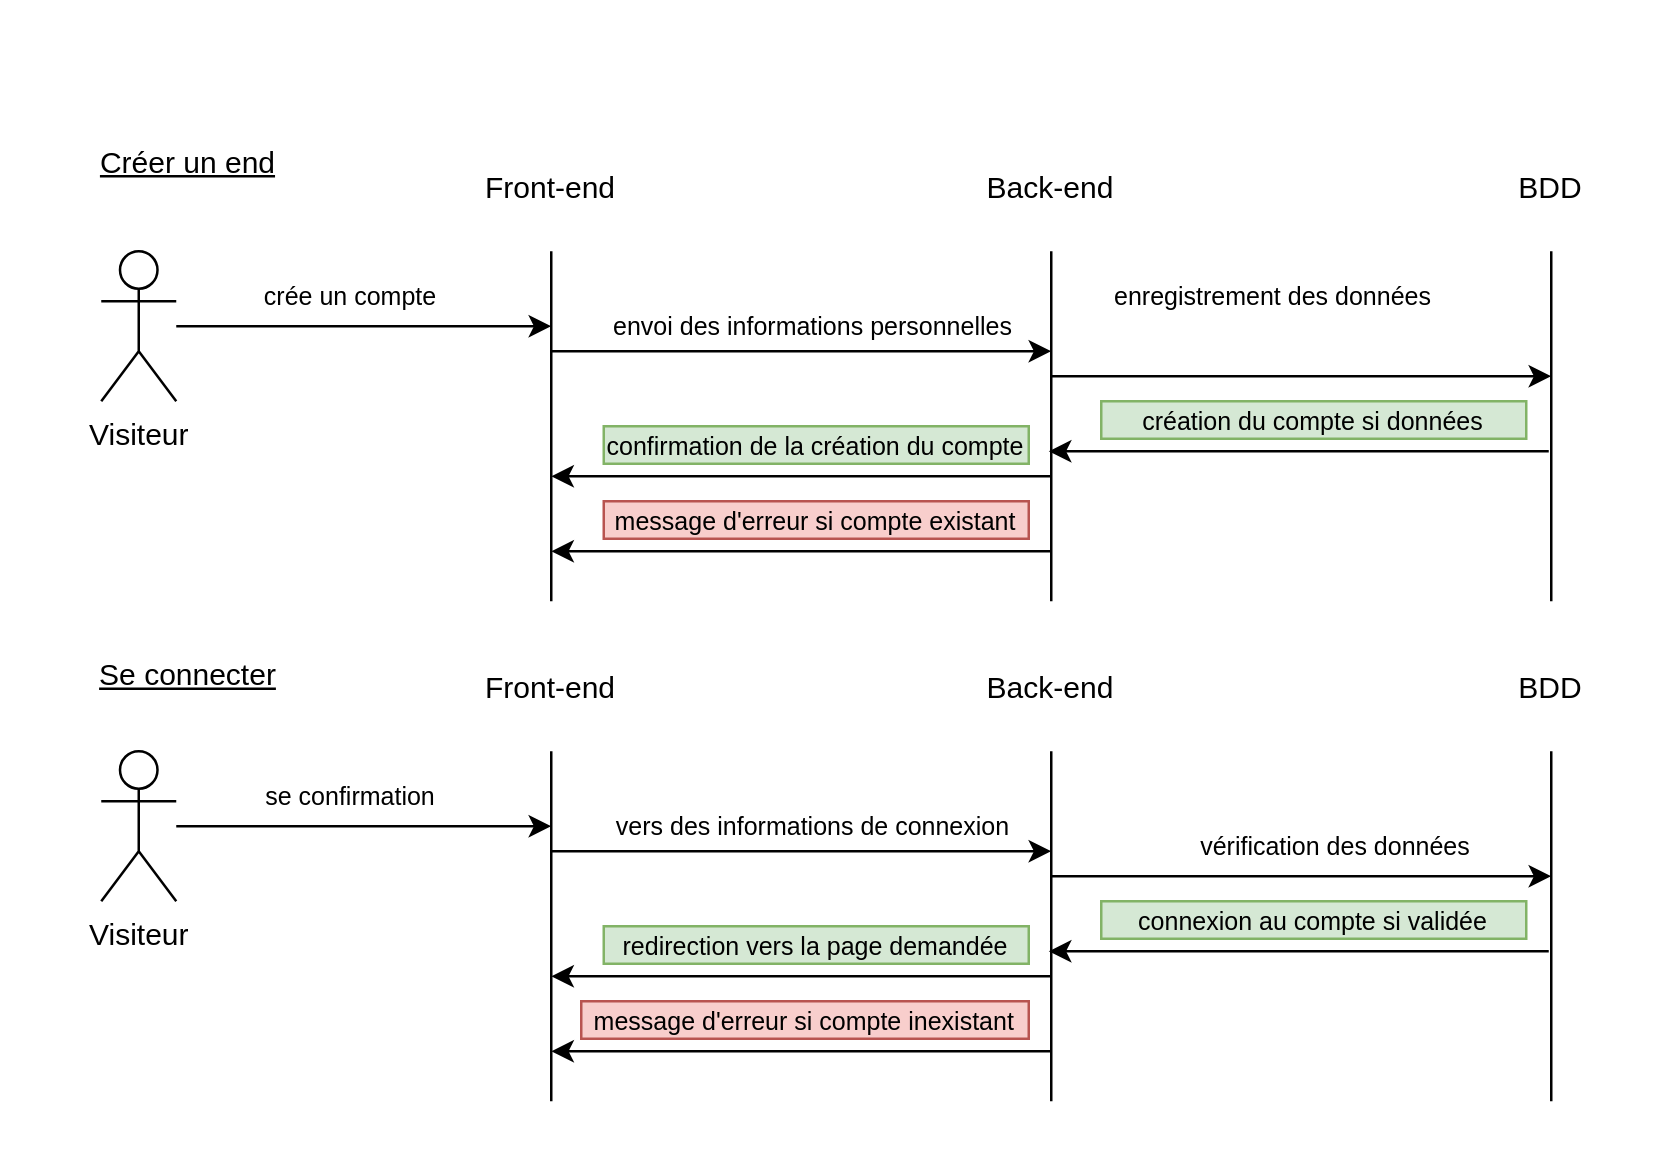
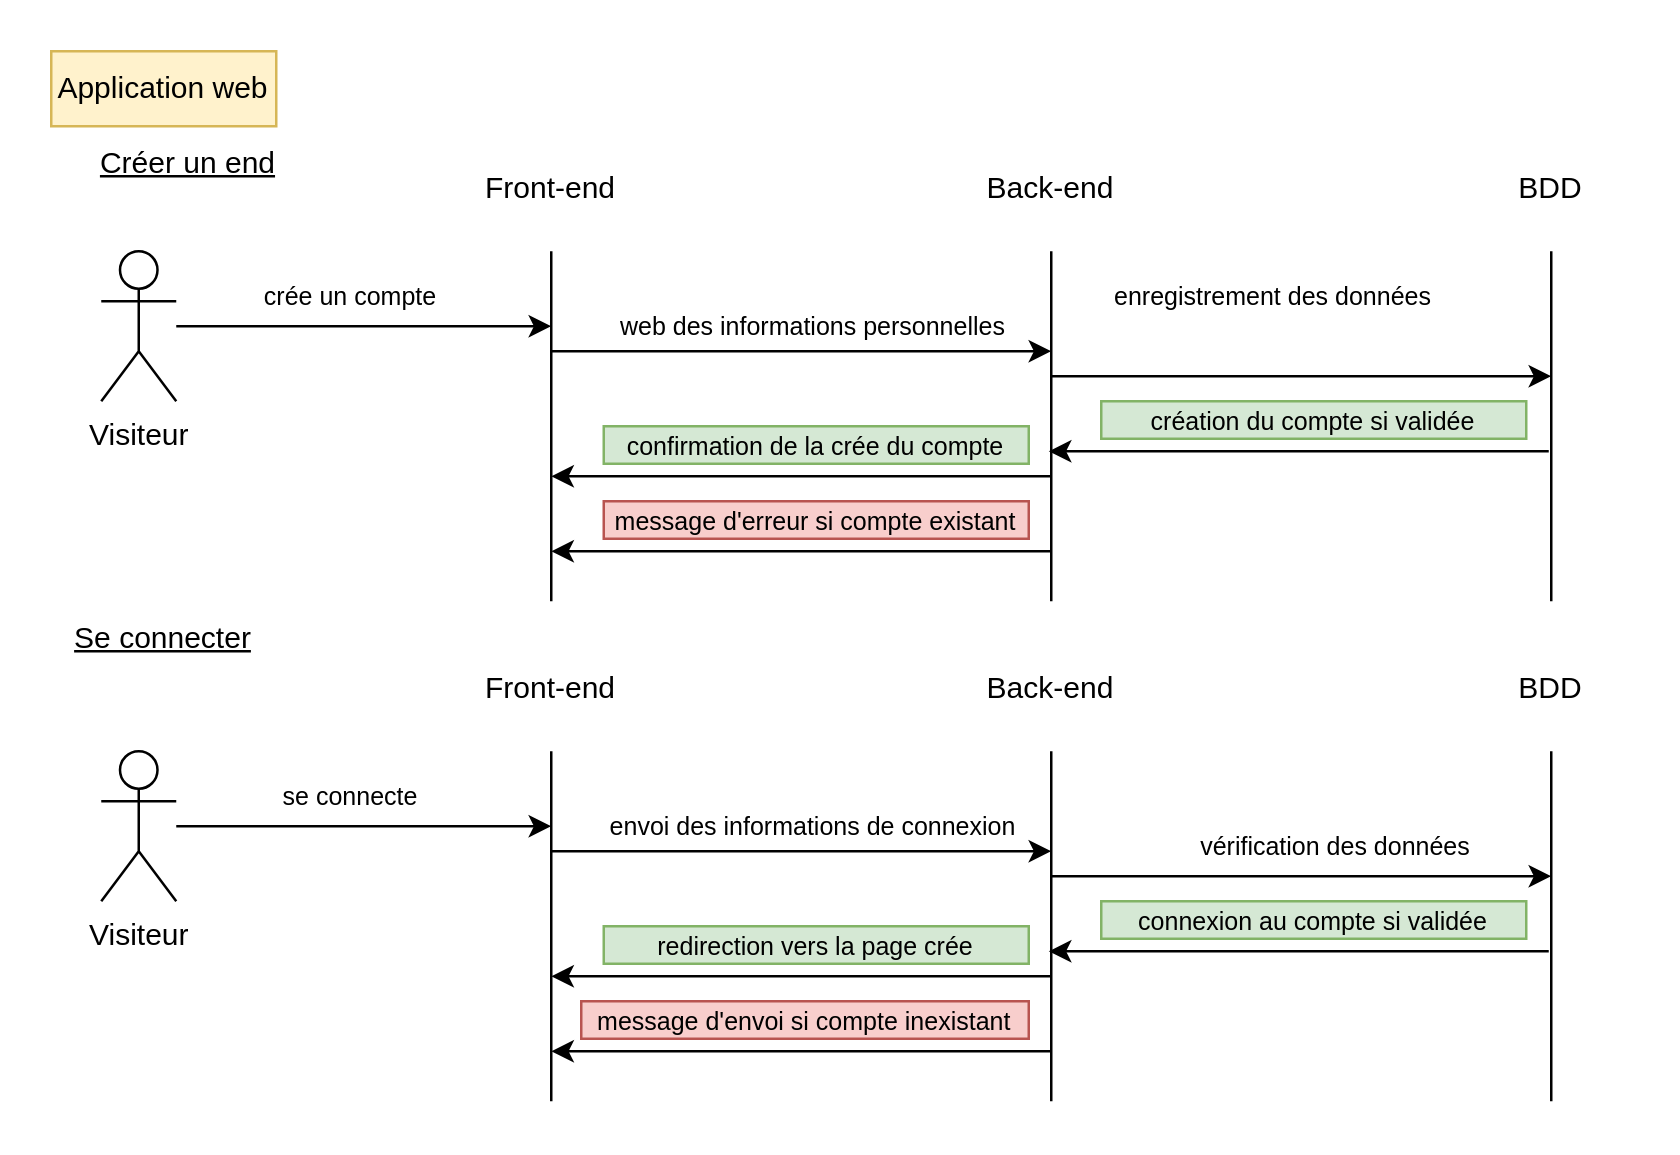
none -> (164, 89)
(814, 326) -> (814, 326)
(1314, 421) -> (1314, 421)
(816, 446) -> (816, 446)
(189, 676) -> (164, 639)
(351, 796) -> (351, 796)
(814, 826) -> (814, 826)
(816, 946) -> (816, 946)
(805, 1021) -> (805, 1021)
